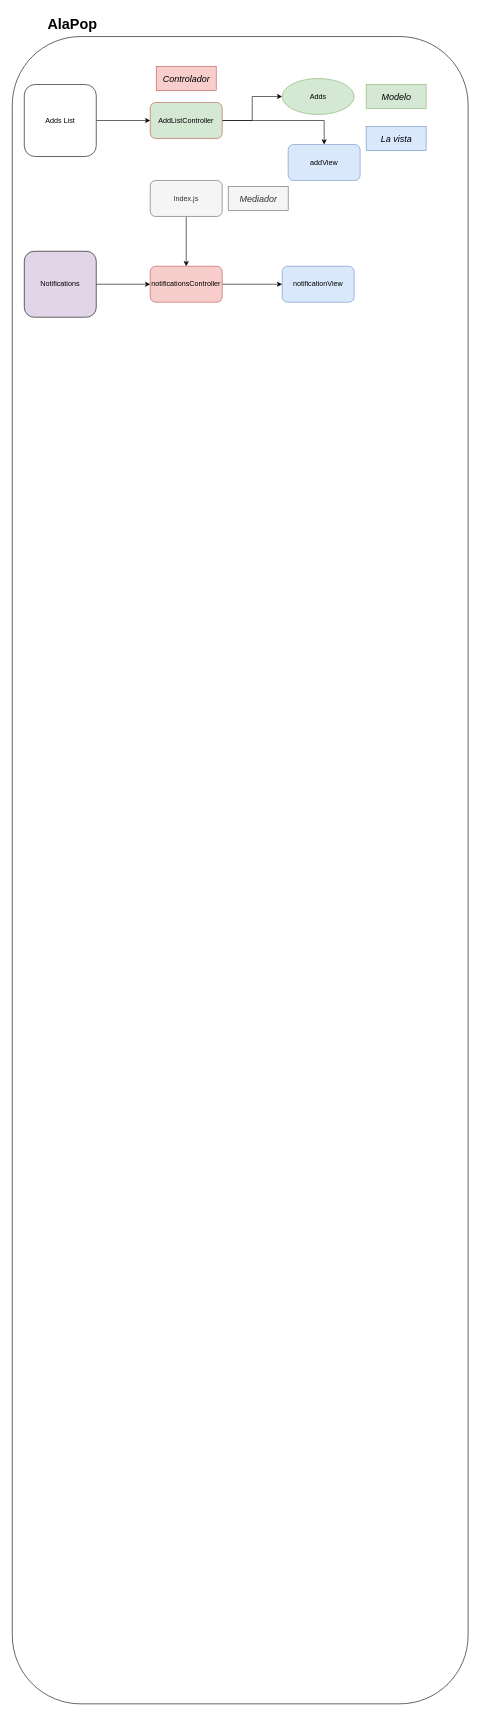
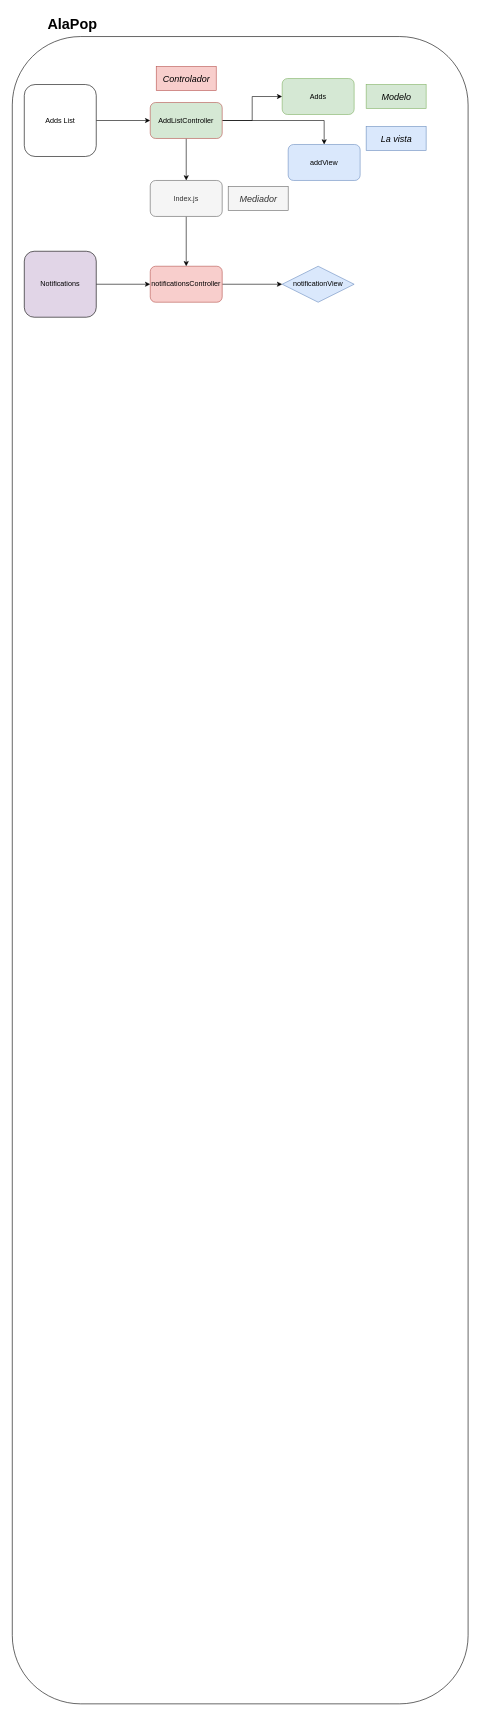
(318, 96) -> (318, 96)
none -> (186, 174)
(318, 284) -> (318, 284)
